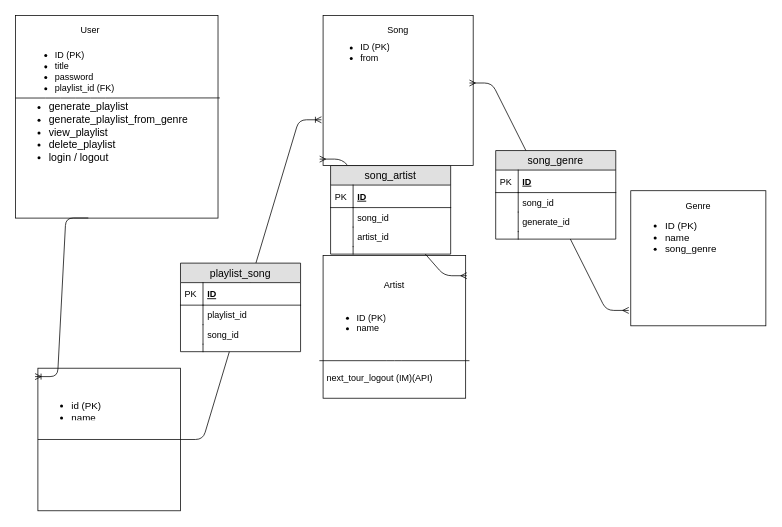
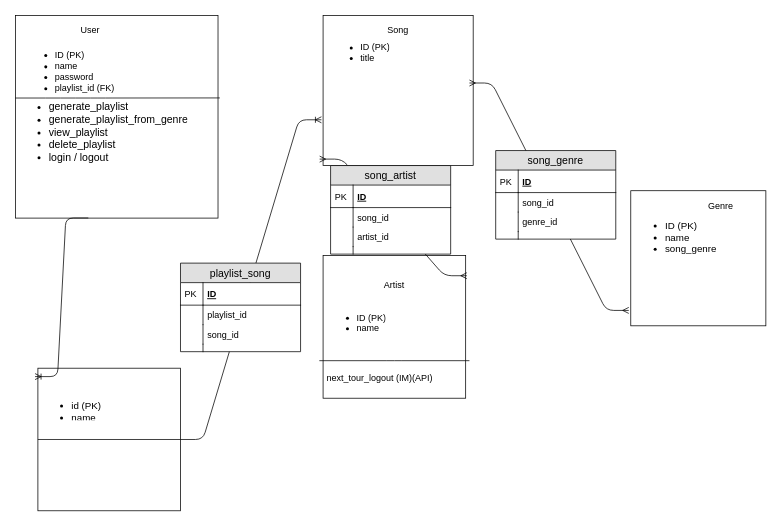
(347, 41) -> (347, 41)
(60, 52) -> (60, 52)
(698, 206) -> (720, 206)
(549, 222) -> (541, 222)
